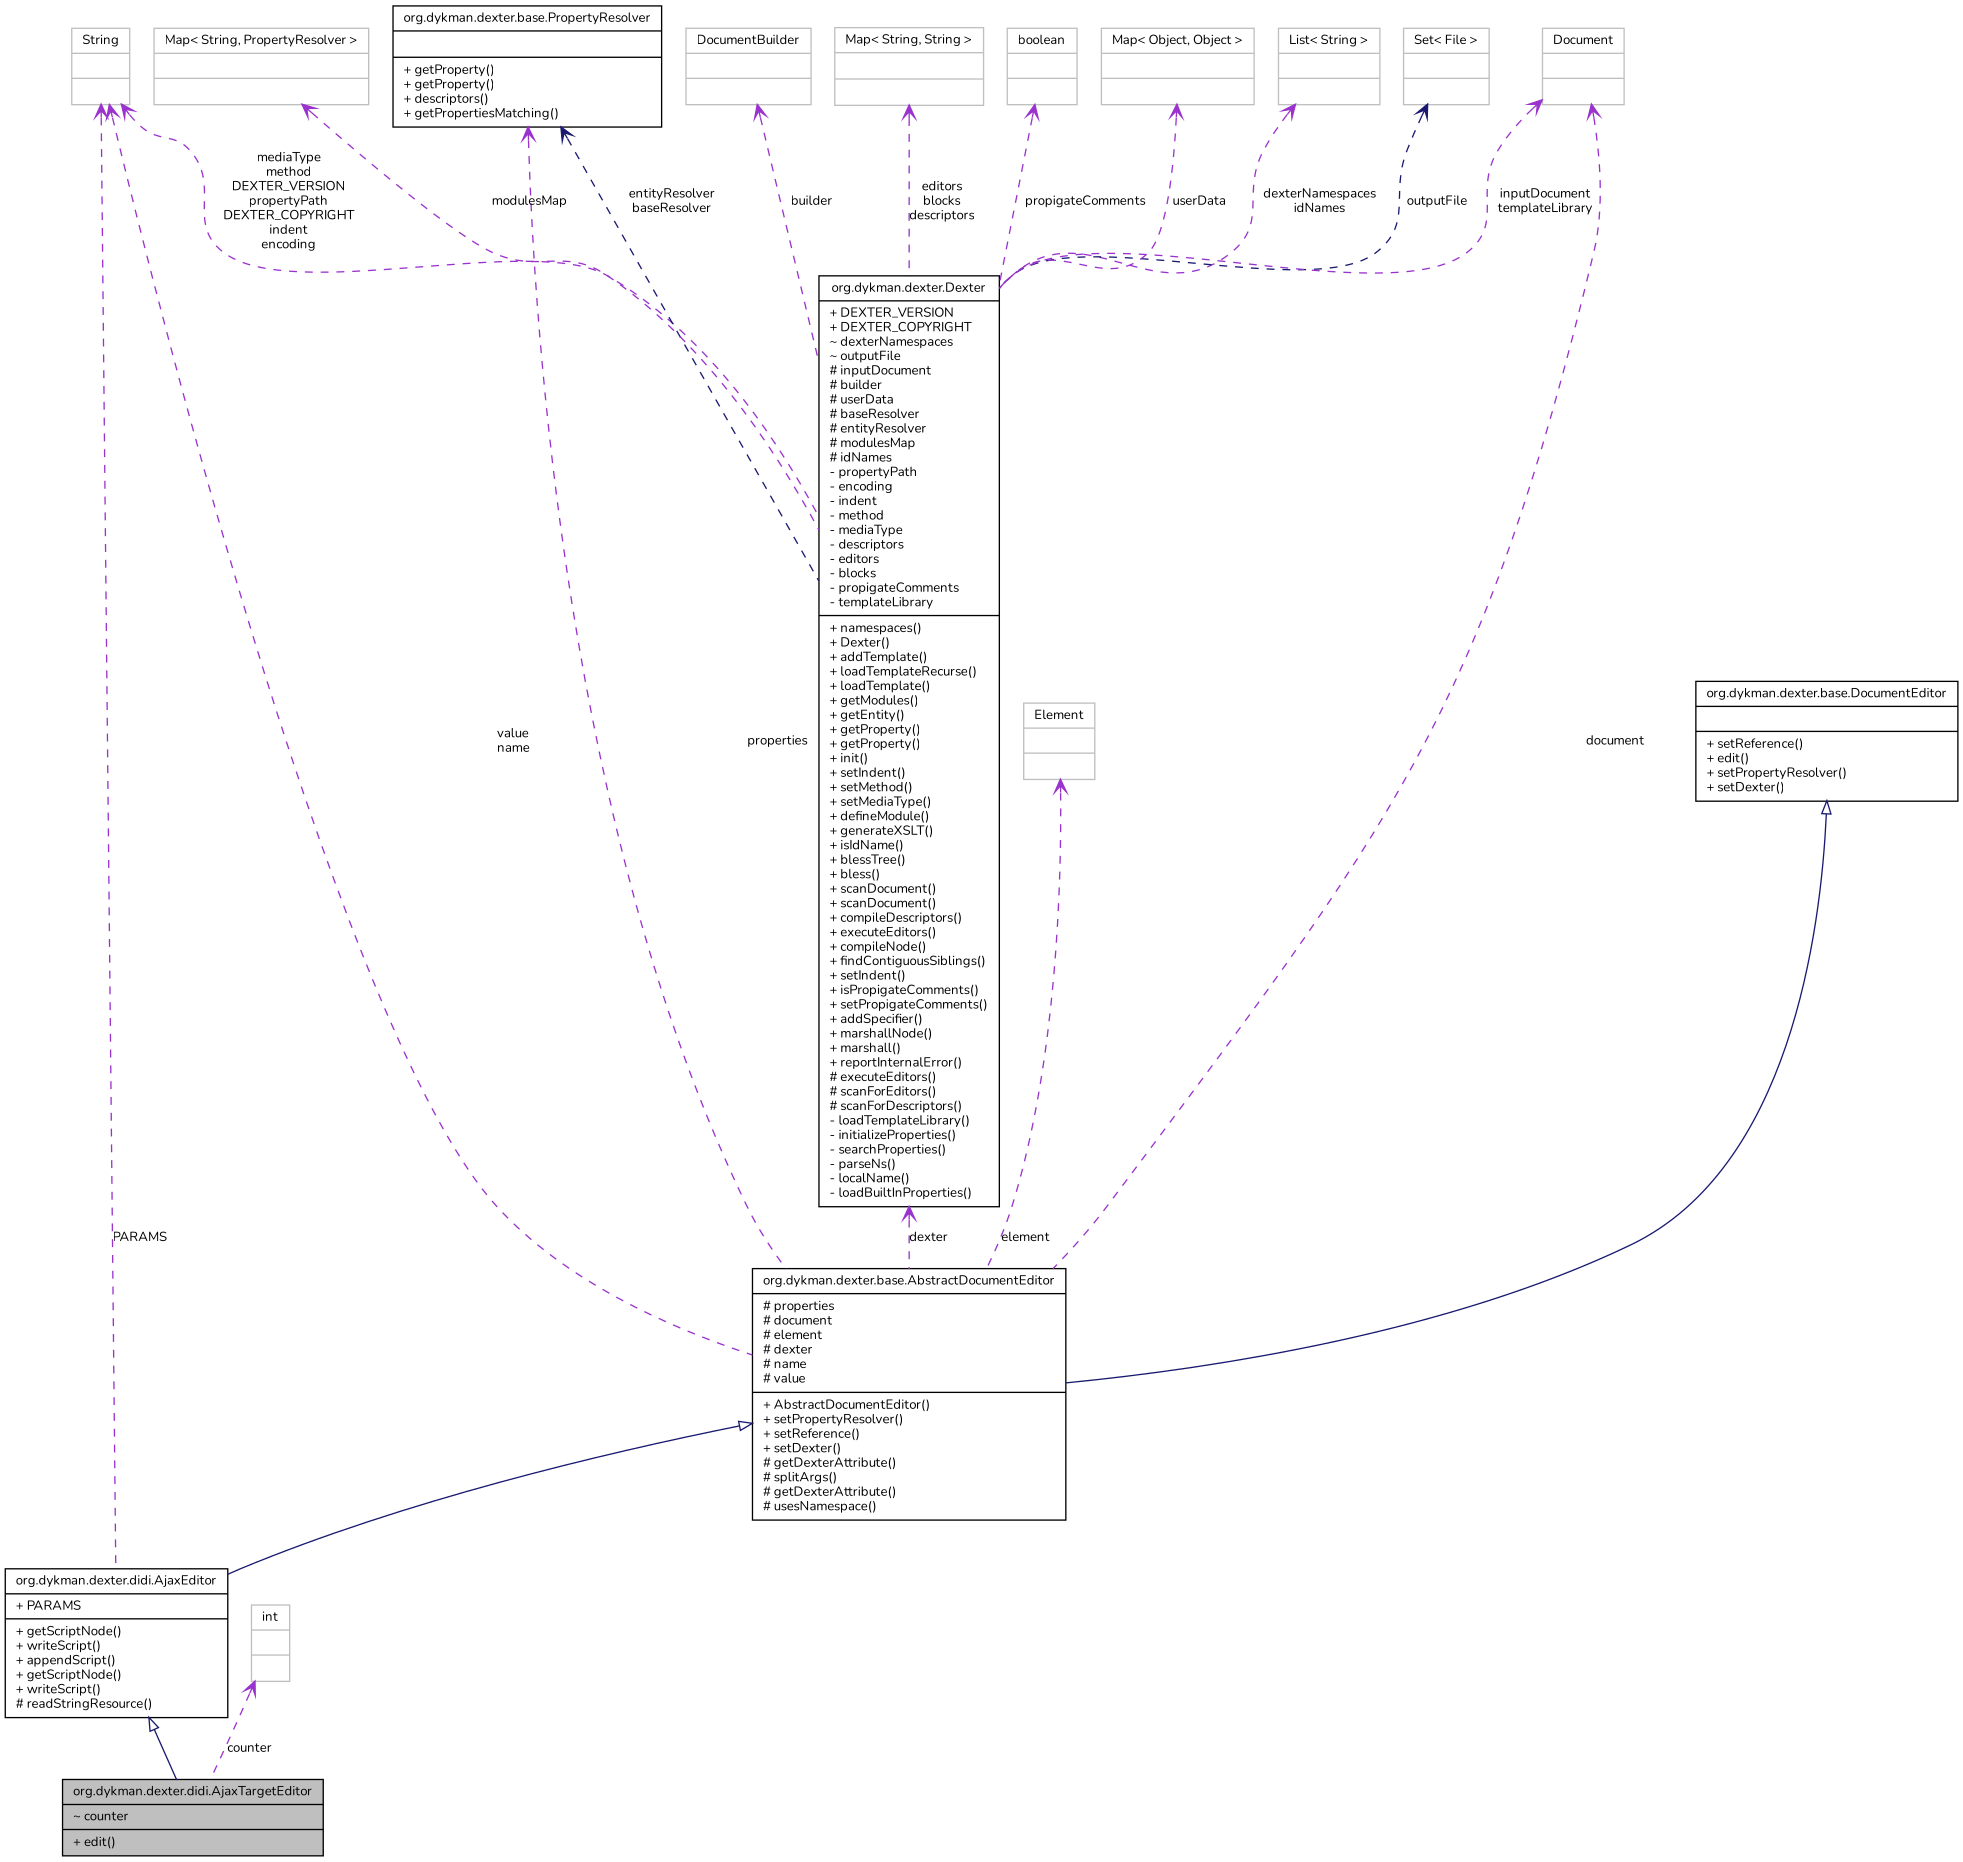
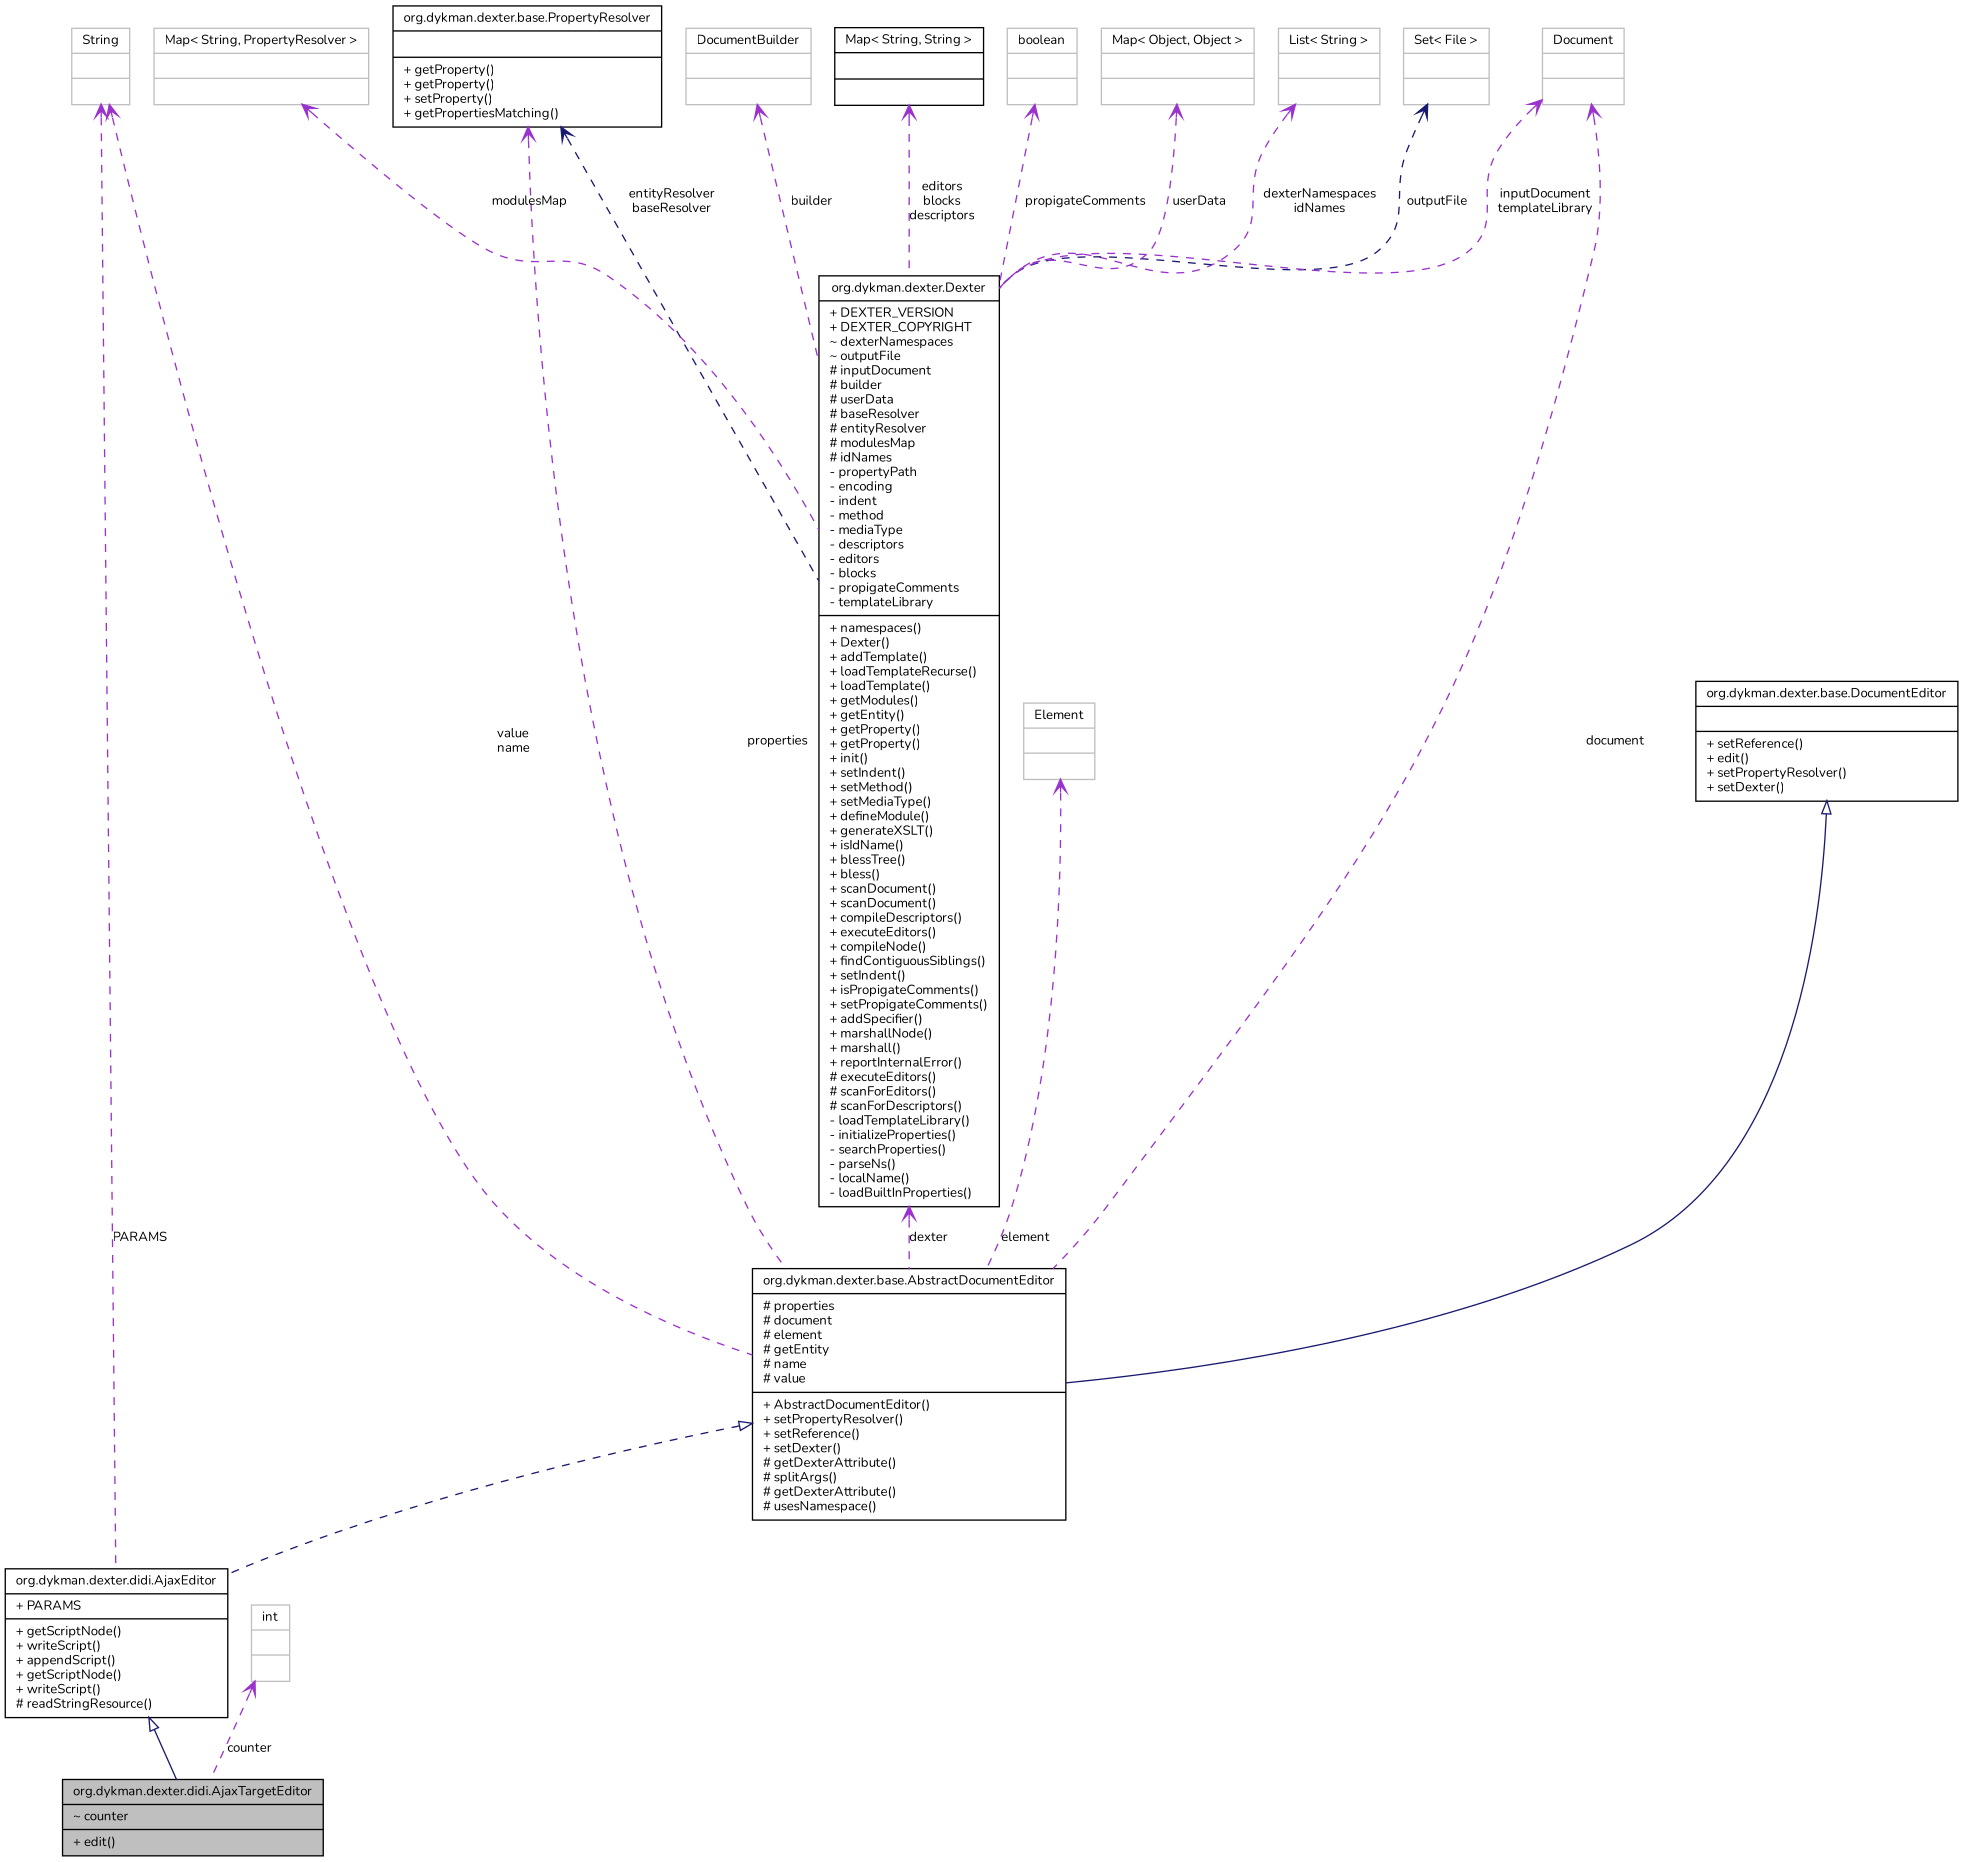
(909, 66) -> (909, 66)
(446, 99) -> (448, 99)
(485, 263) -> none
(788, 1350) -> (797, 1350)
(480, 1488) -> (480, 1488)
